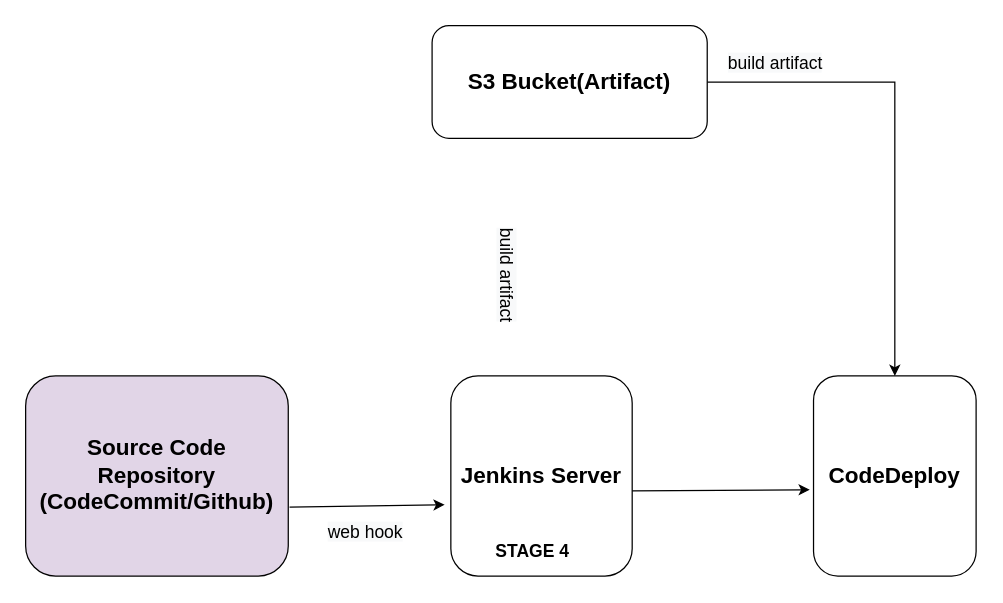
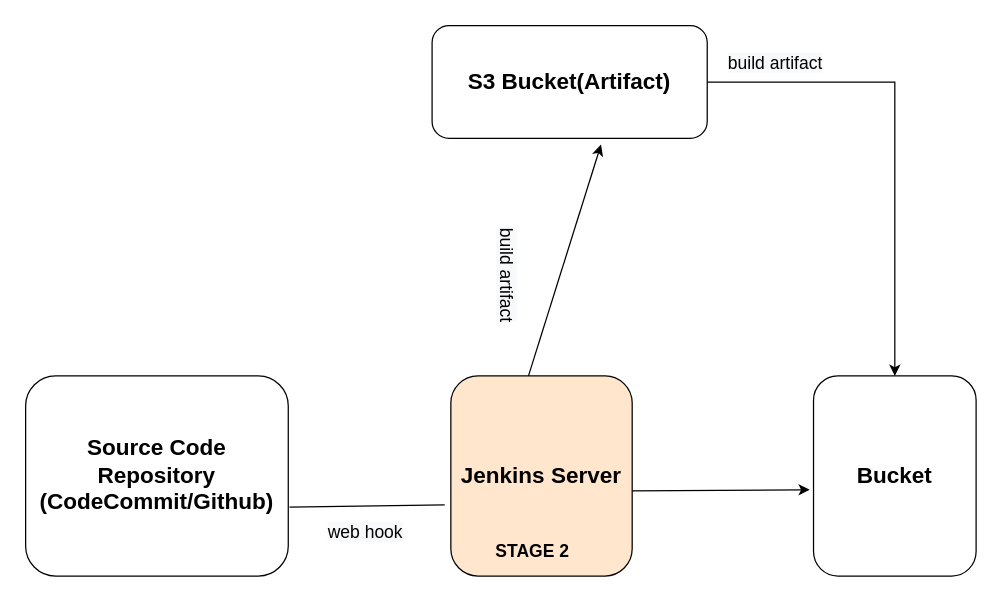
none -> (563, 264)
(157, 476) -> (157, 476)
(541, 476) -> (541, 476)
(894, 476) -> (894, 476)
(434, 505) -> (438, 505)
(533, 551) -> (533, 551)
